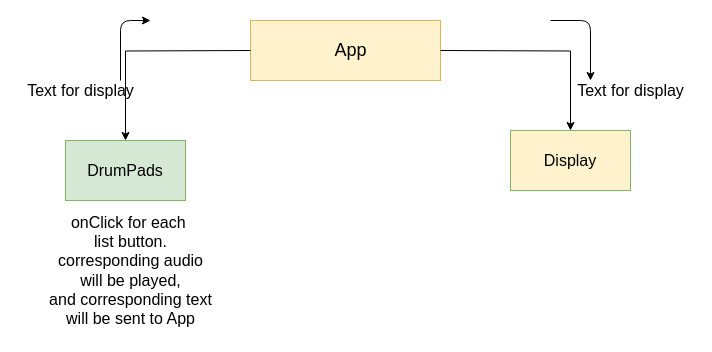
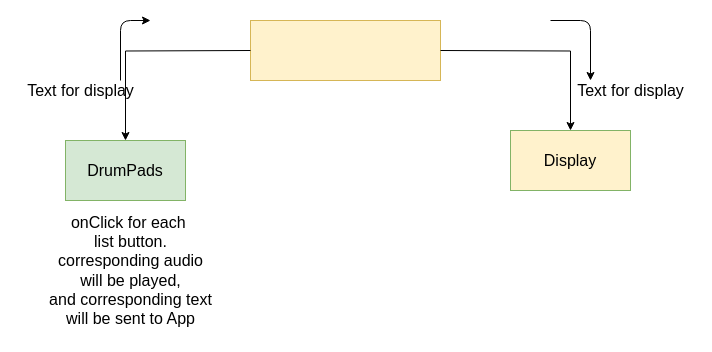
(351, 51) -> none
